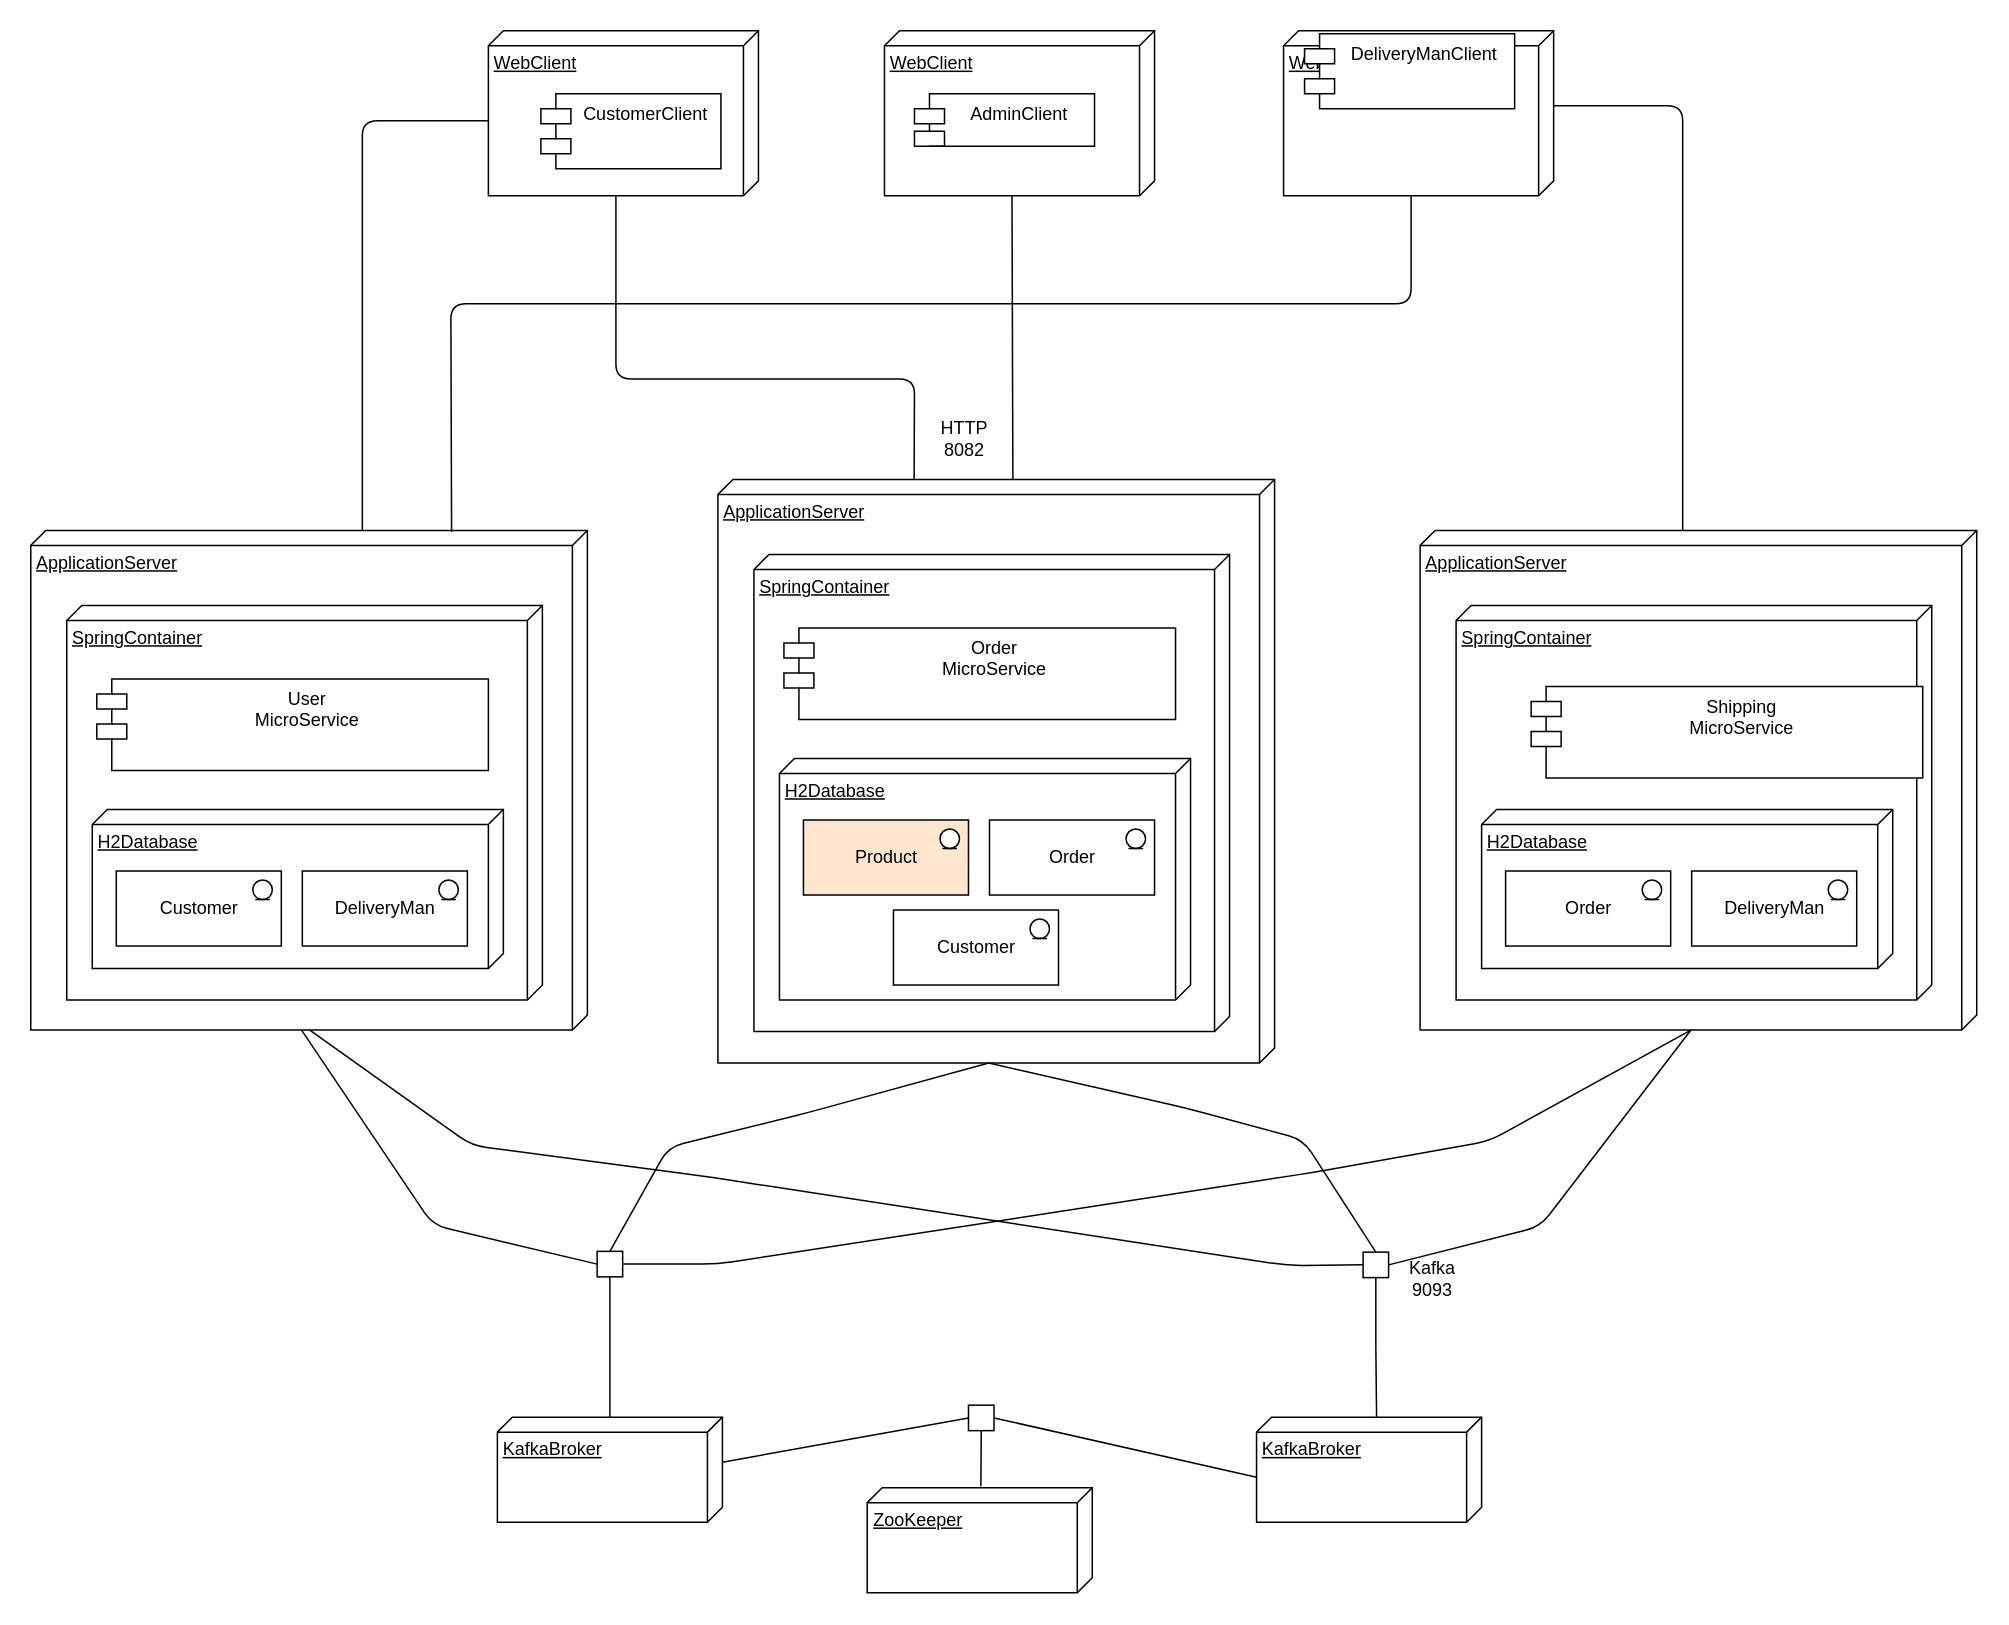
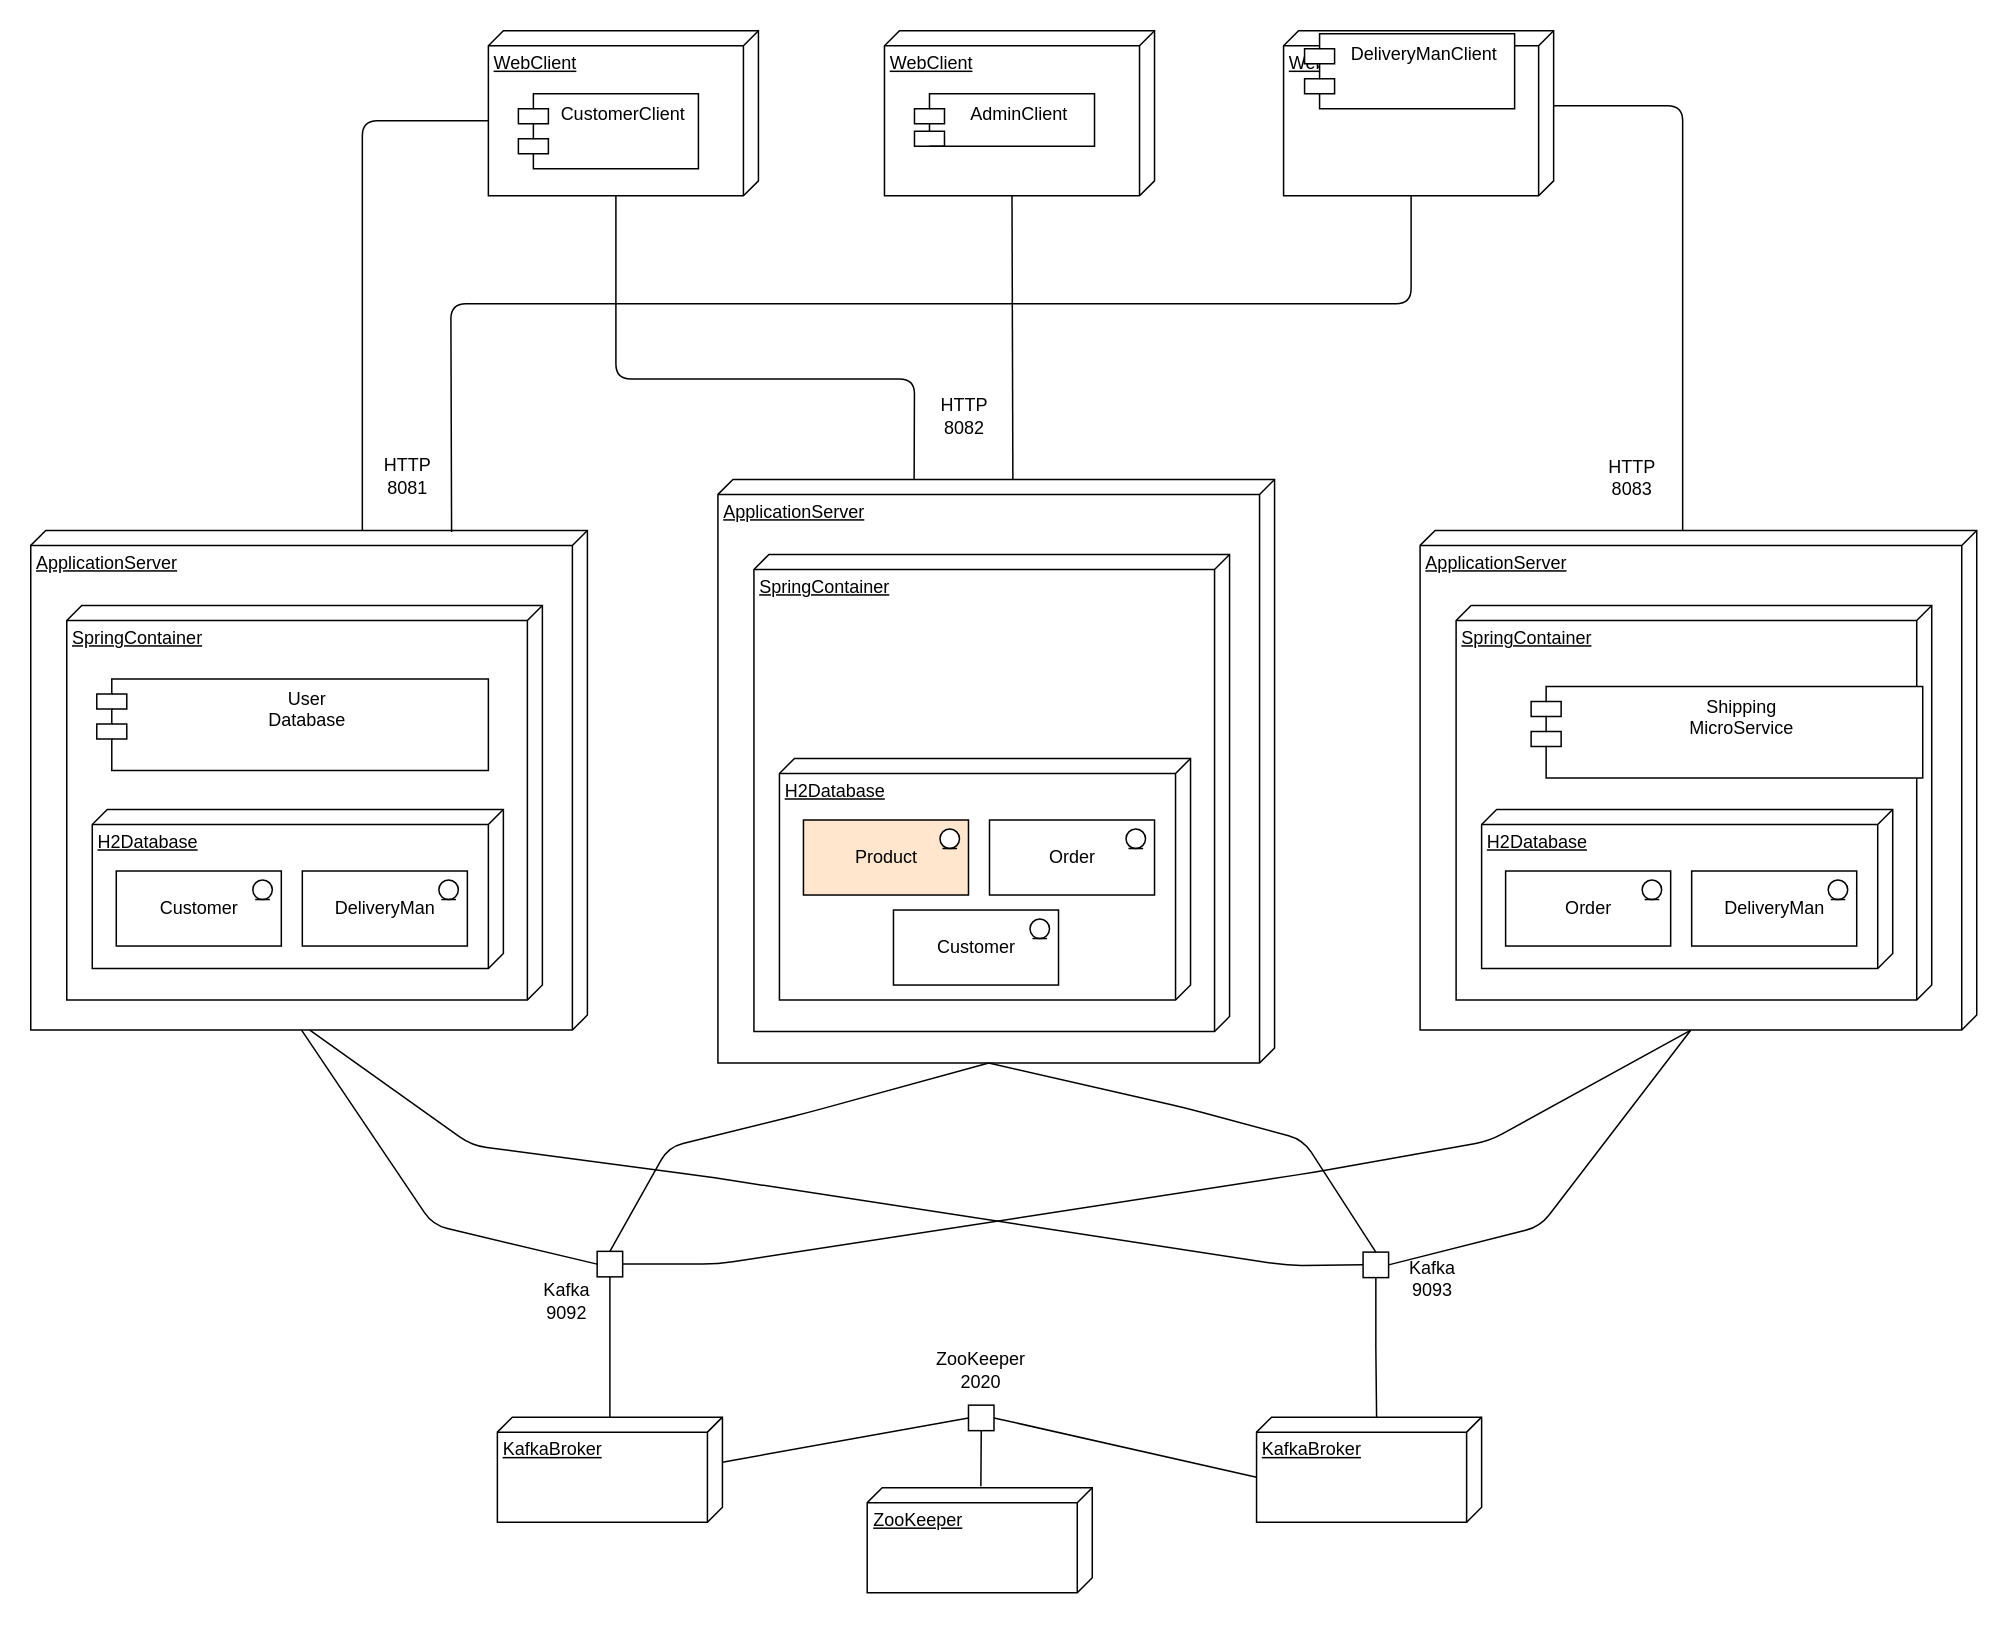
(631, 131) -> (608, 131)
(963, 439) -> (963, 416)
none -> (407, 476)
none -> (1631, 478)
(980, 674) -> none
(307, 699) -> (307, 699)
none -> (566, 1301)
none -> (980, 1370)
